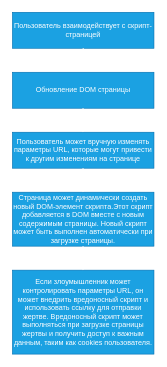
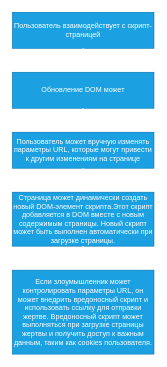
(83, 90) -> (83, 90)
